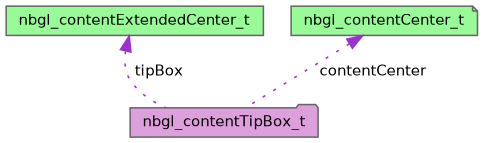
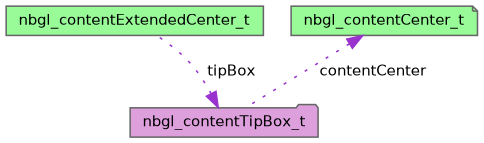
(135, 86) -> (188, 61)
